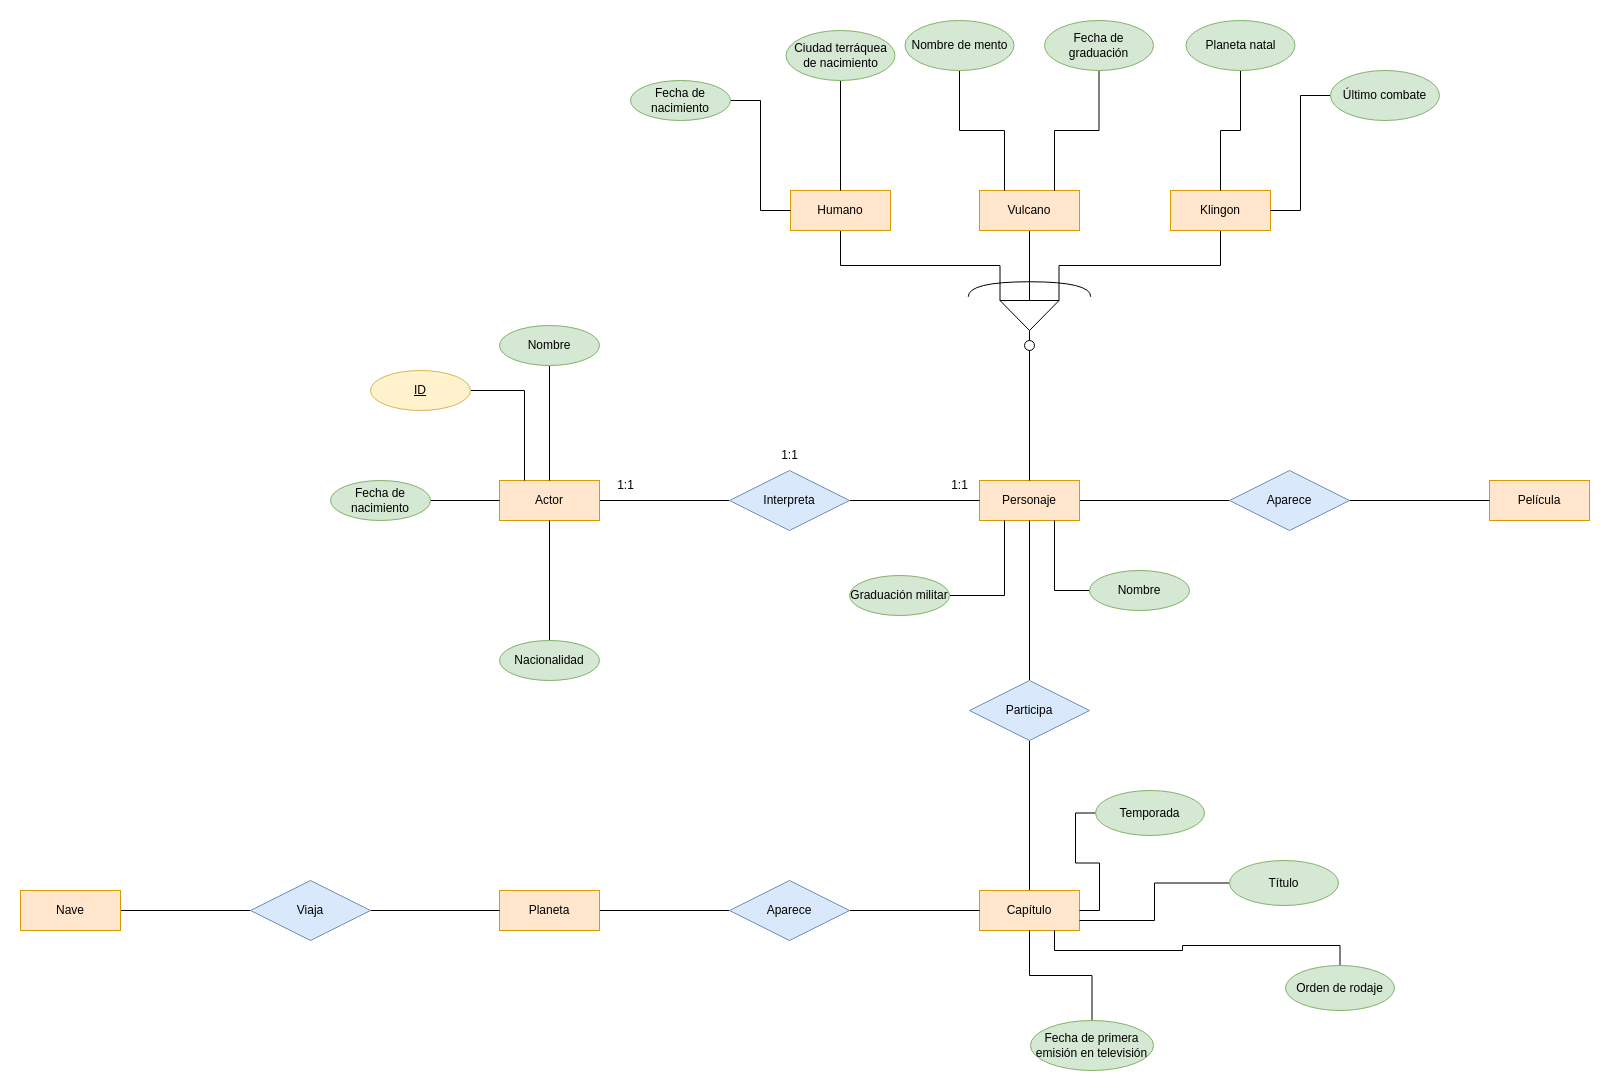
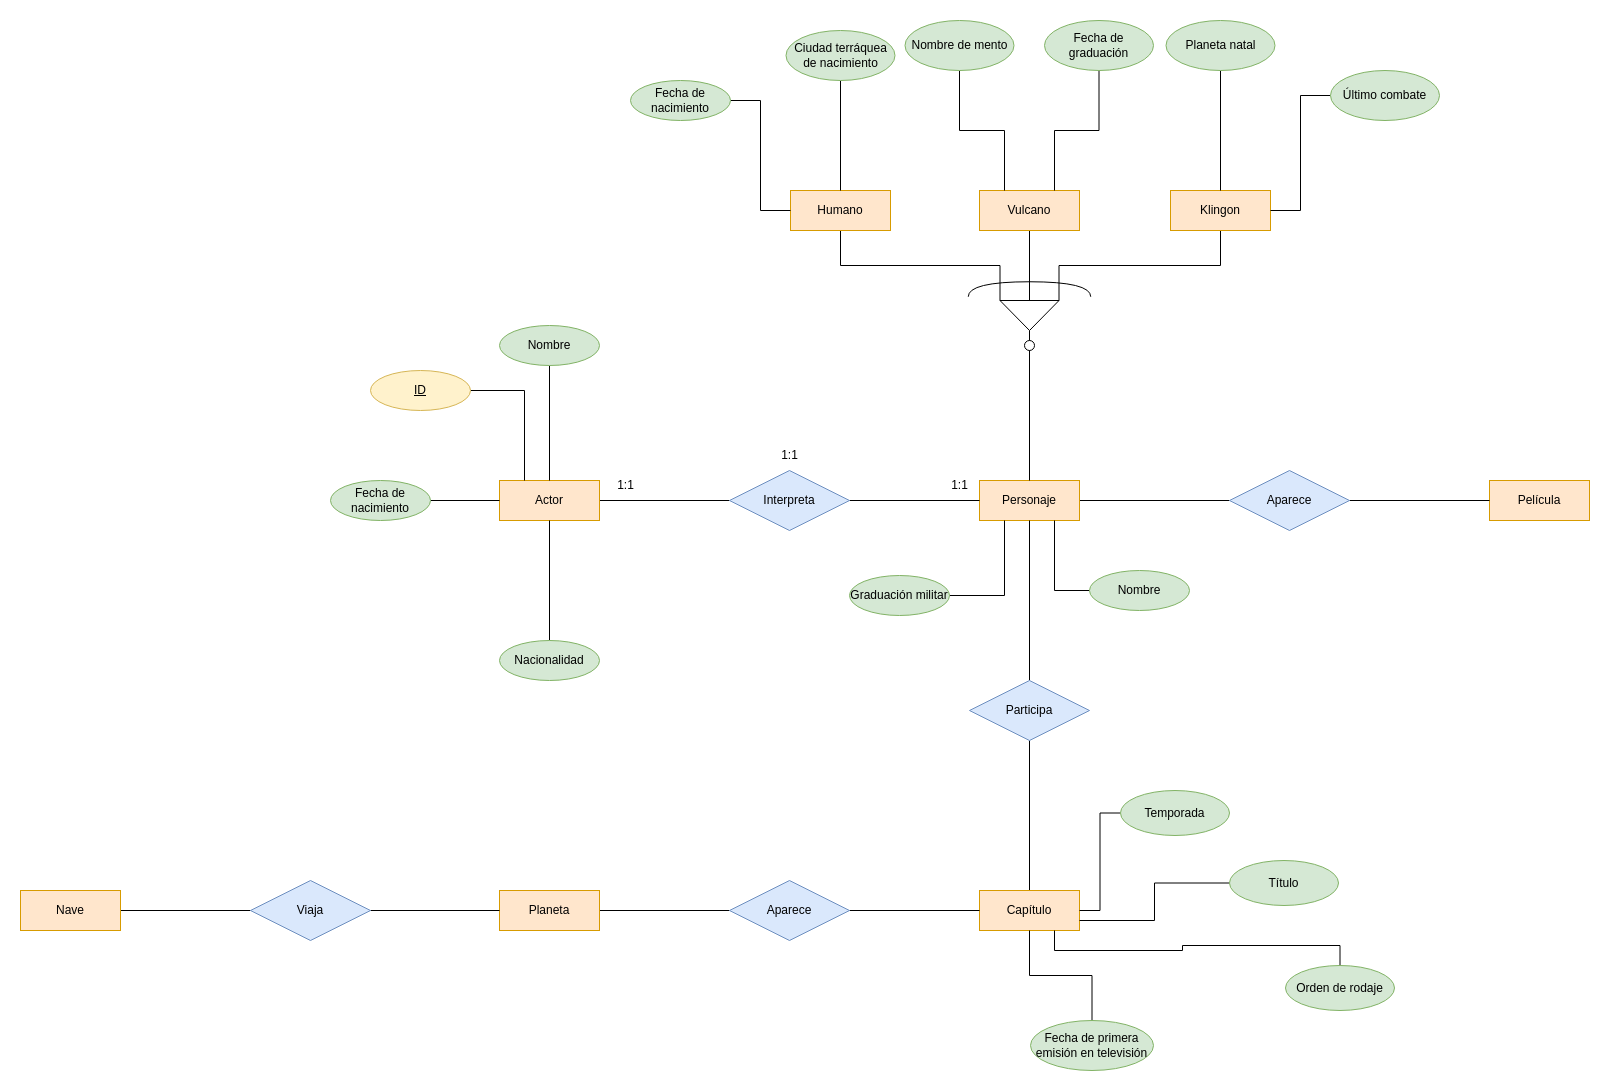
(1241, 46) -> (1221, 46)
(1150, 813) -> (1175, 813)
